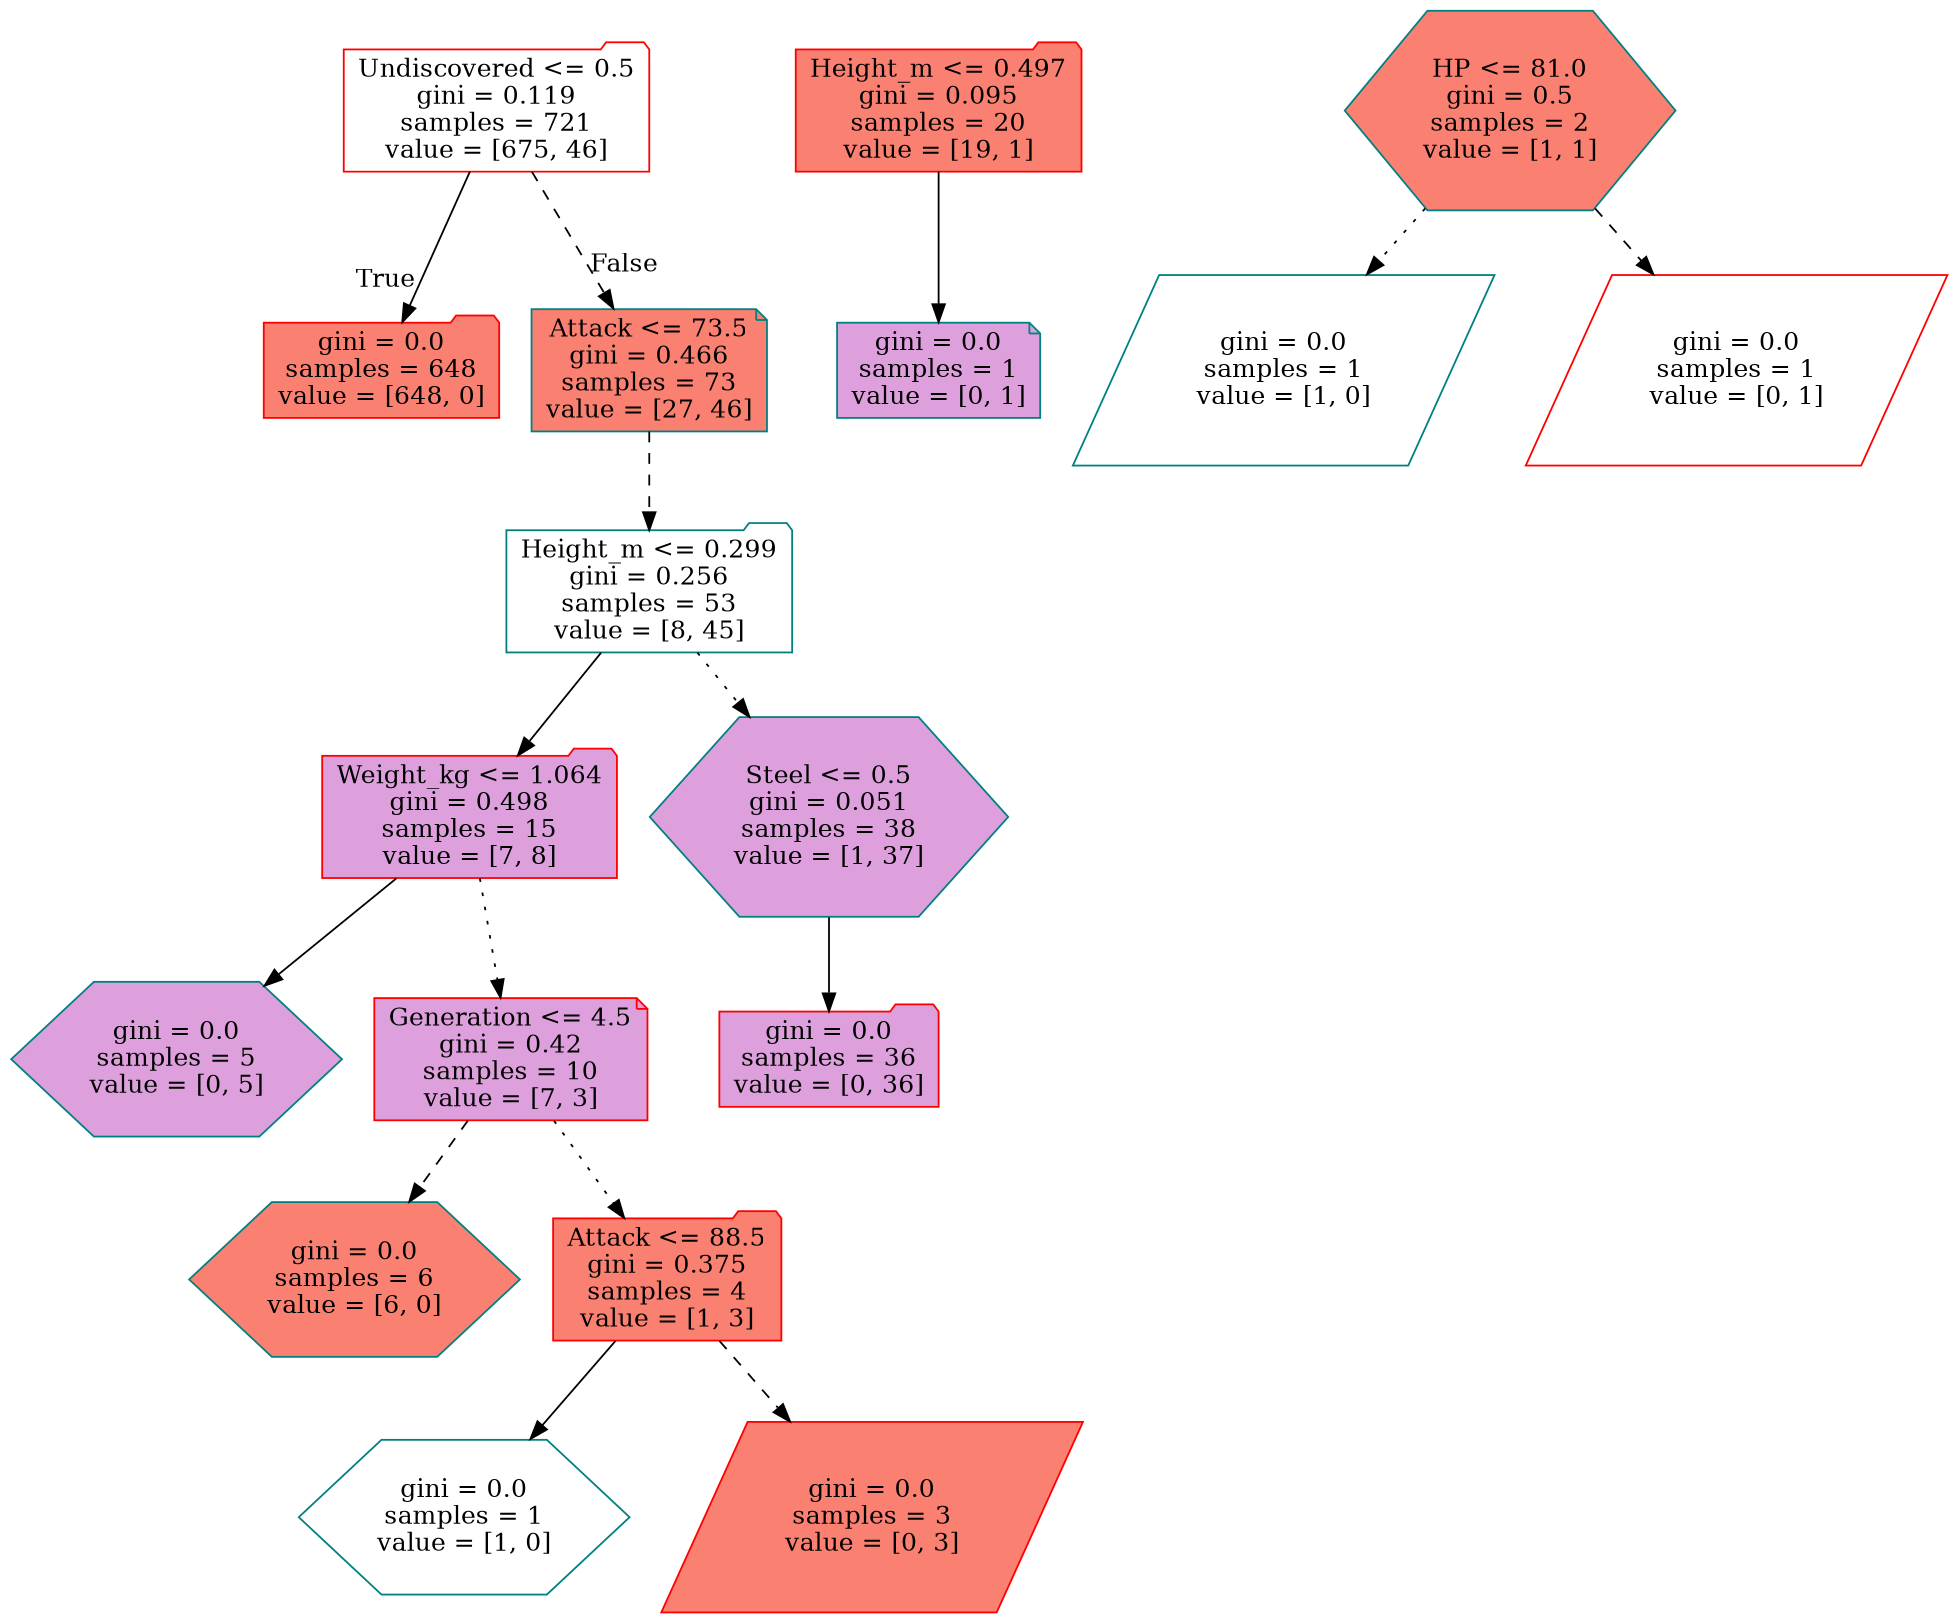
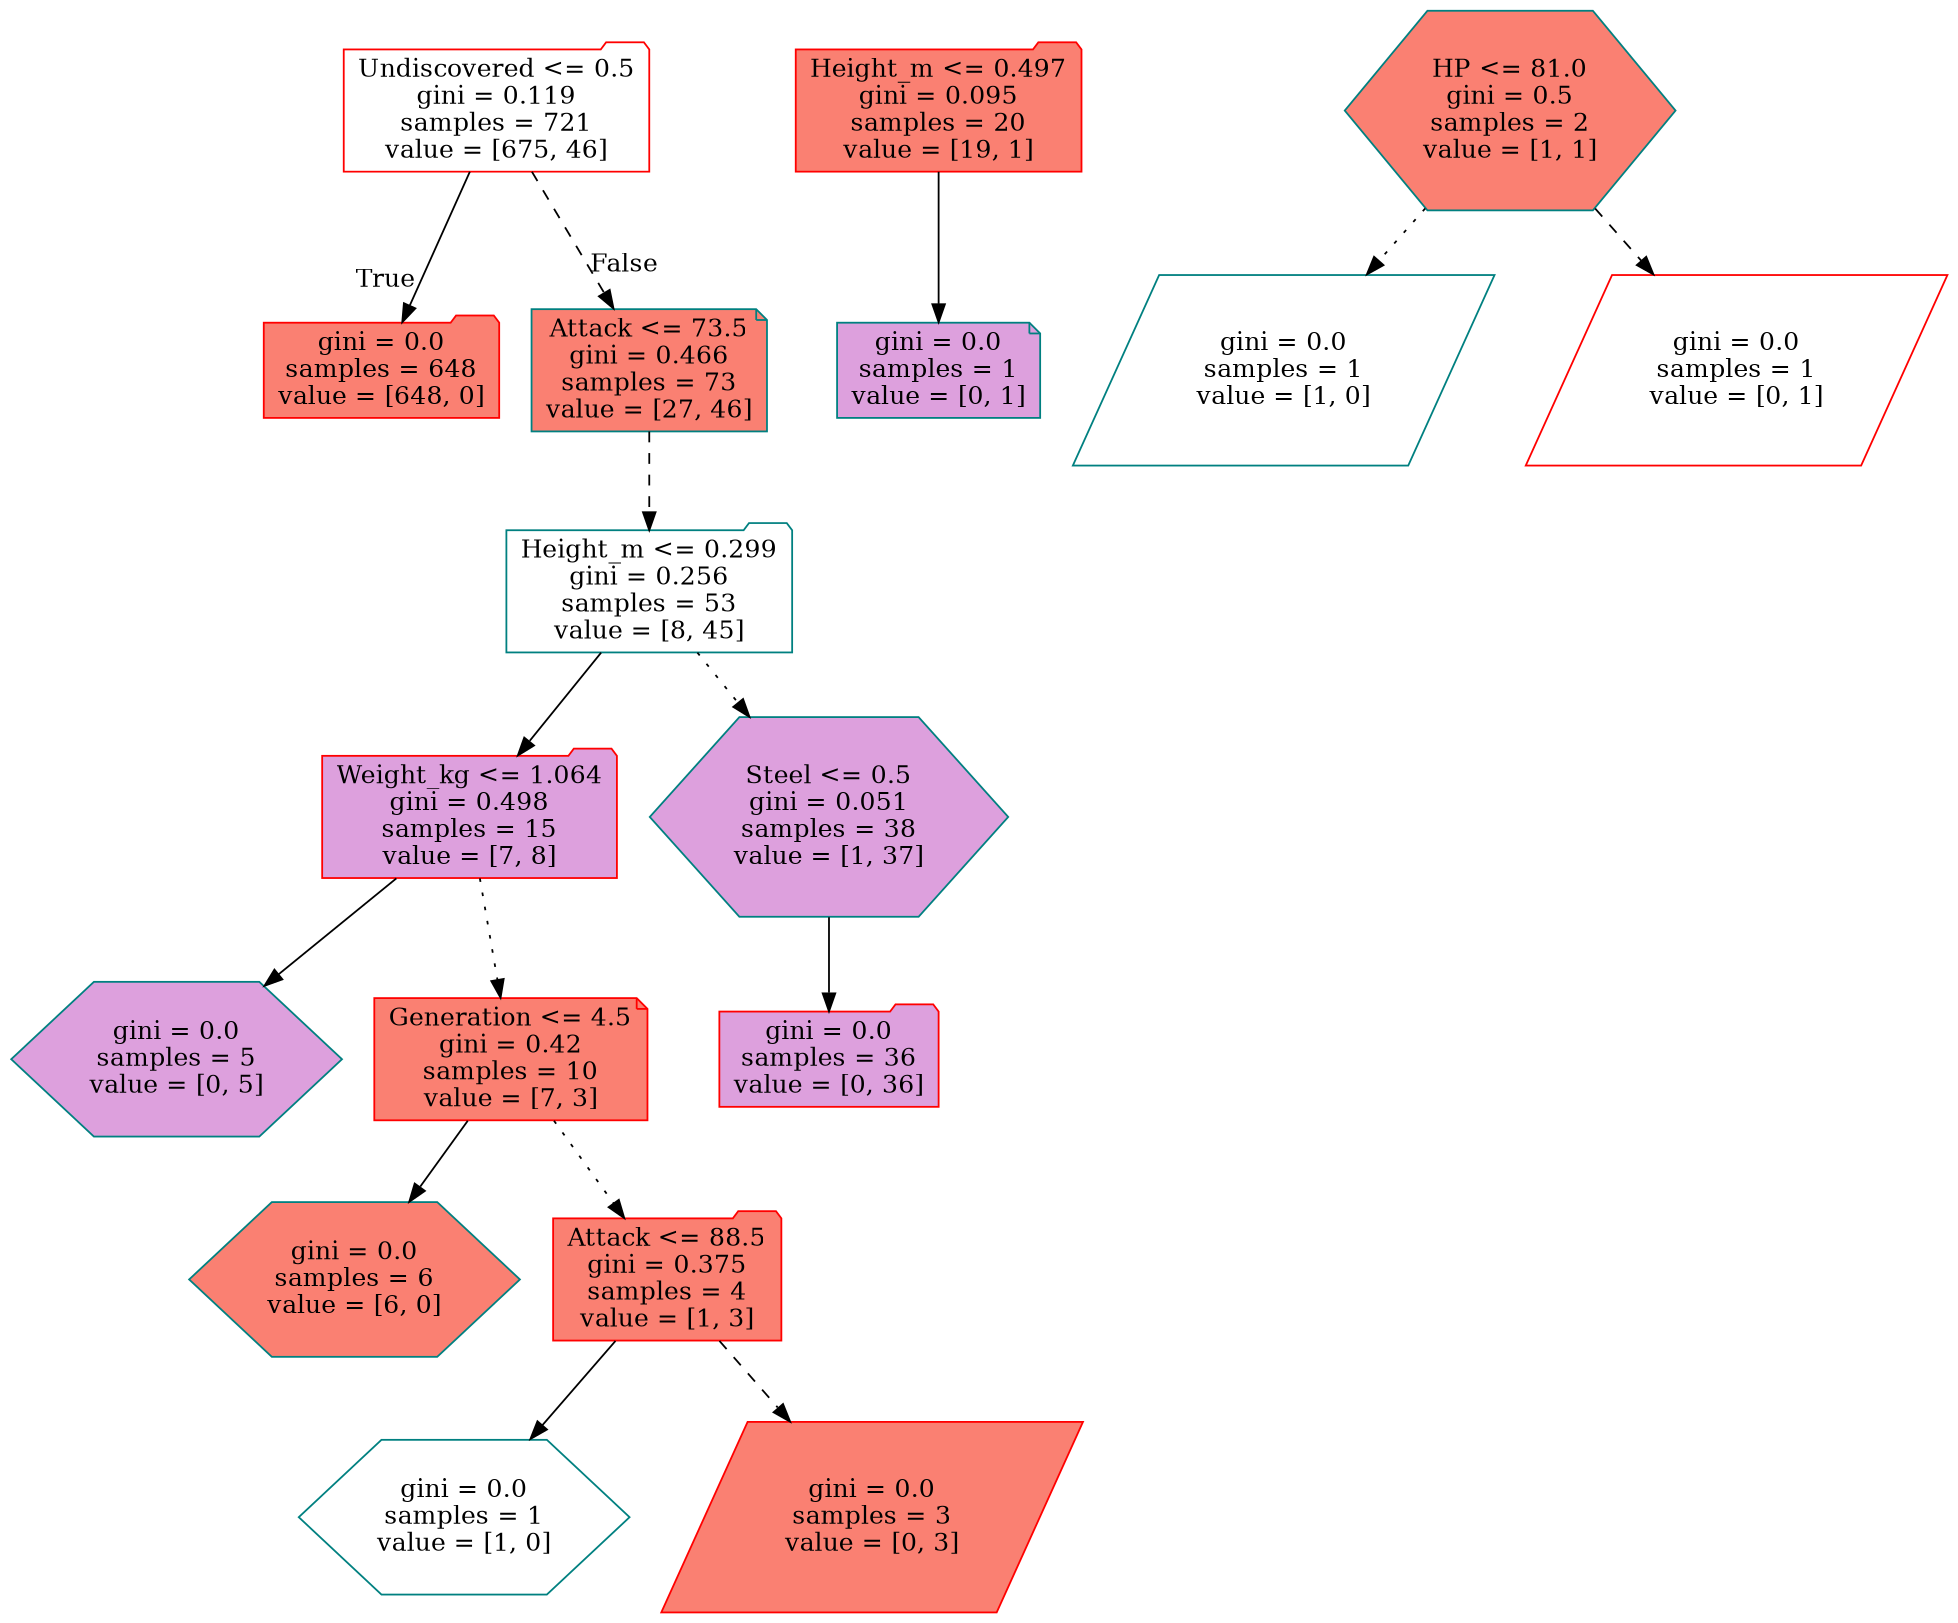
(511, 1059) -> (511, 1059)
(444, 1154) -> (444, 1154)
